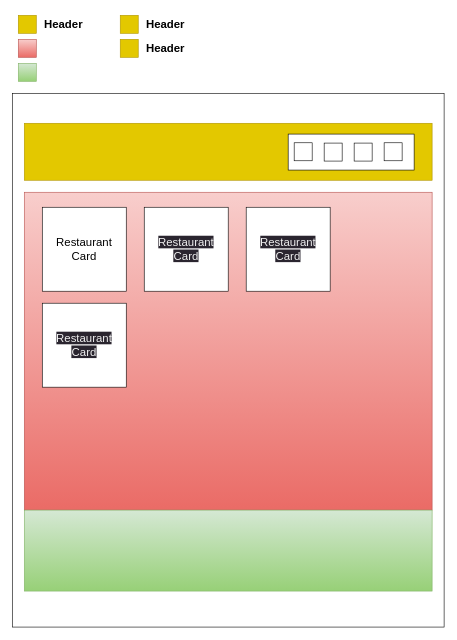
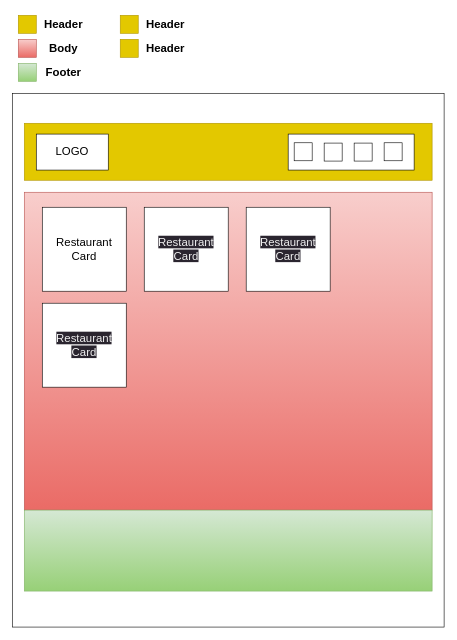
none -> (63, 48)
none -> (63, 72)
none -> (72, 152)
